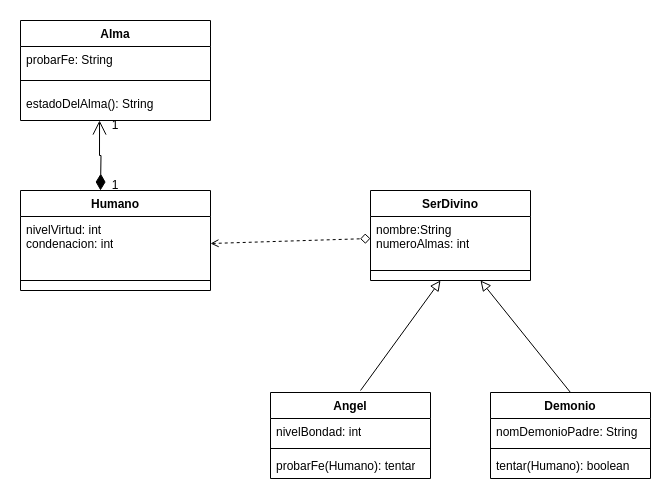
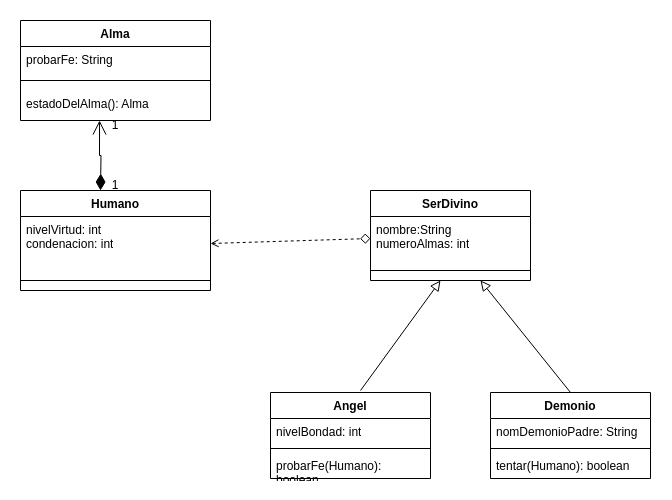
(96, 105) -> (89, 105)
(352, 474) -> (352, 474)
